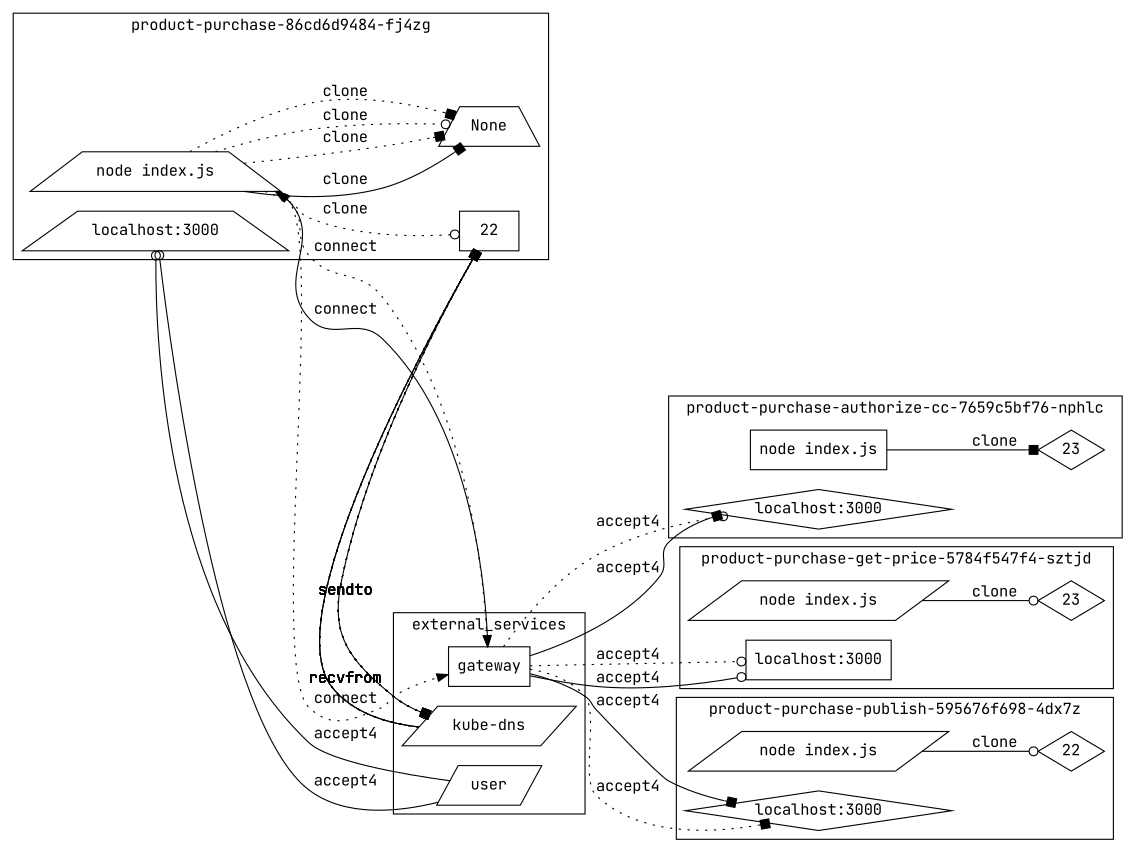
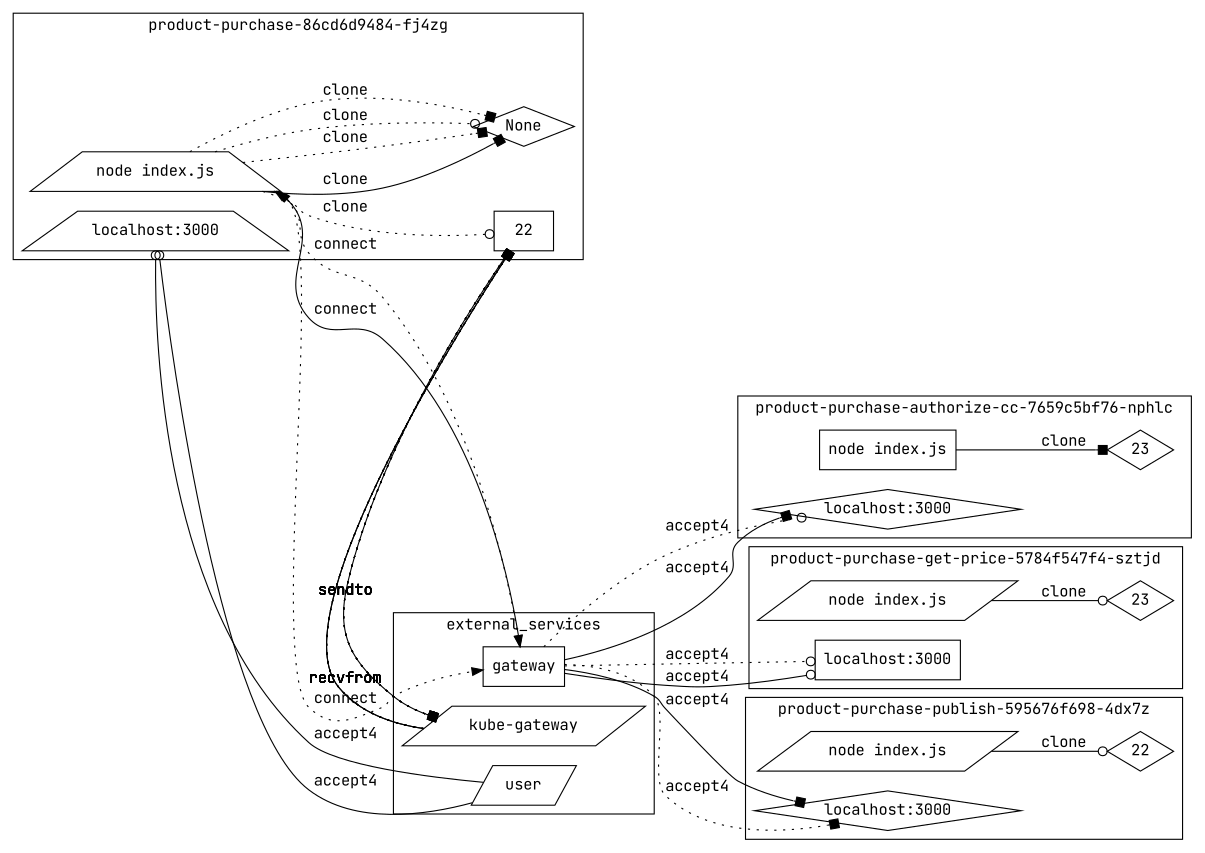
(489, 127) -> (524, 127)
(489, 726) -> (524, 726)
